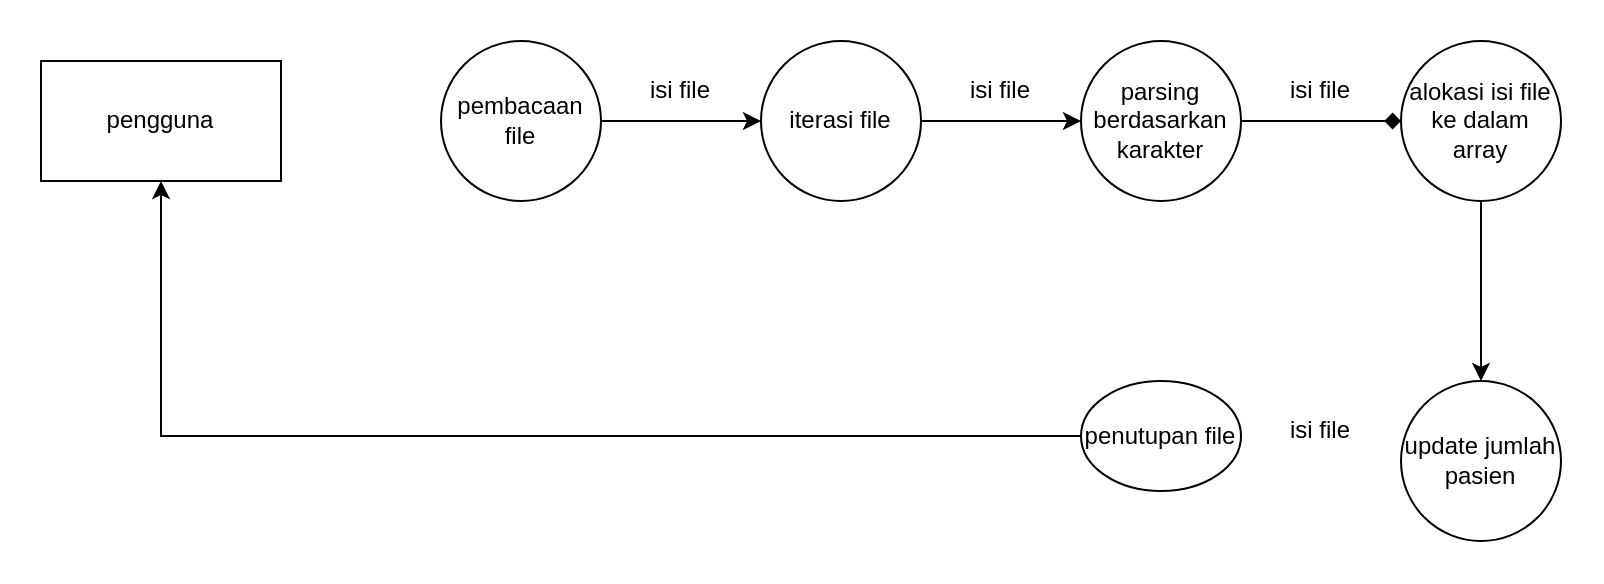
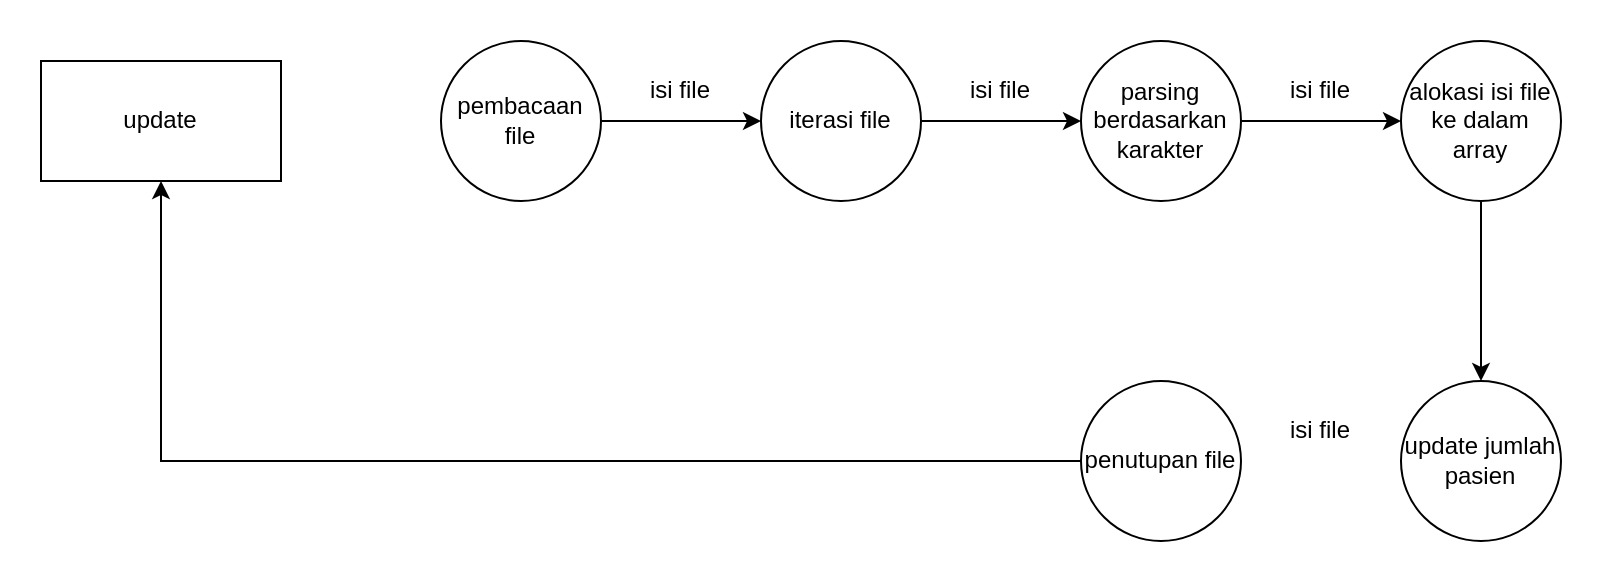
(161, 121) -> (161, 121)
(1384, 121) -> (1385, 121)
(1161, 436) -> (1161, 461)
